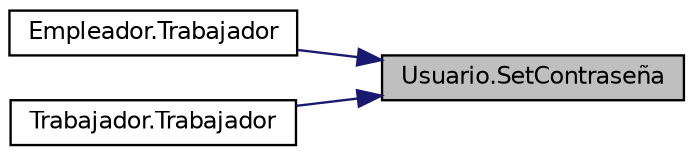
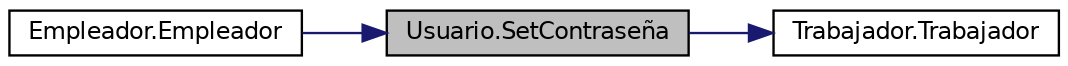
(153, 33) -> (156, 33)
(327, 102) -> (719, 33)
